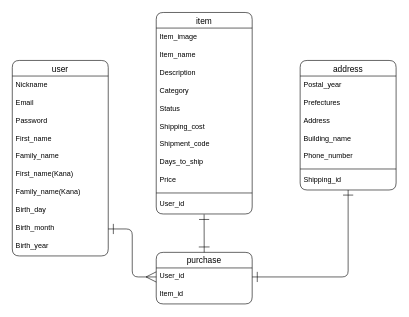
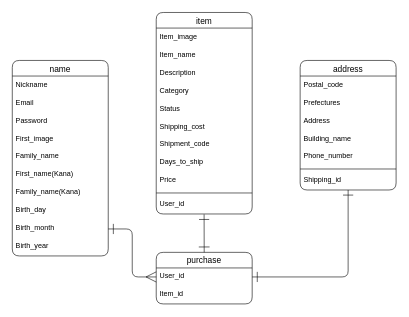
(60, 69) -> (60, 69)
(325, 84) -> (325, 84)
(35, 138) -> (36, 138)
